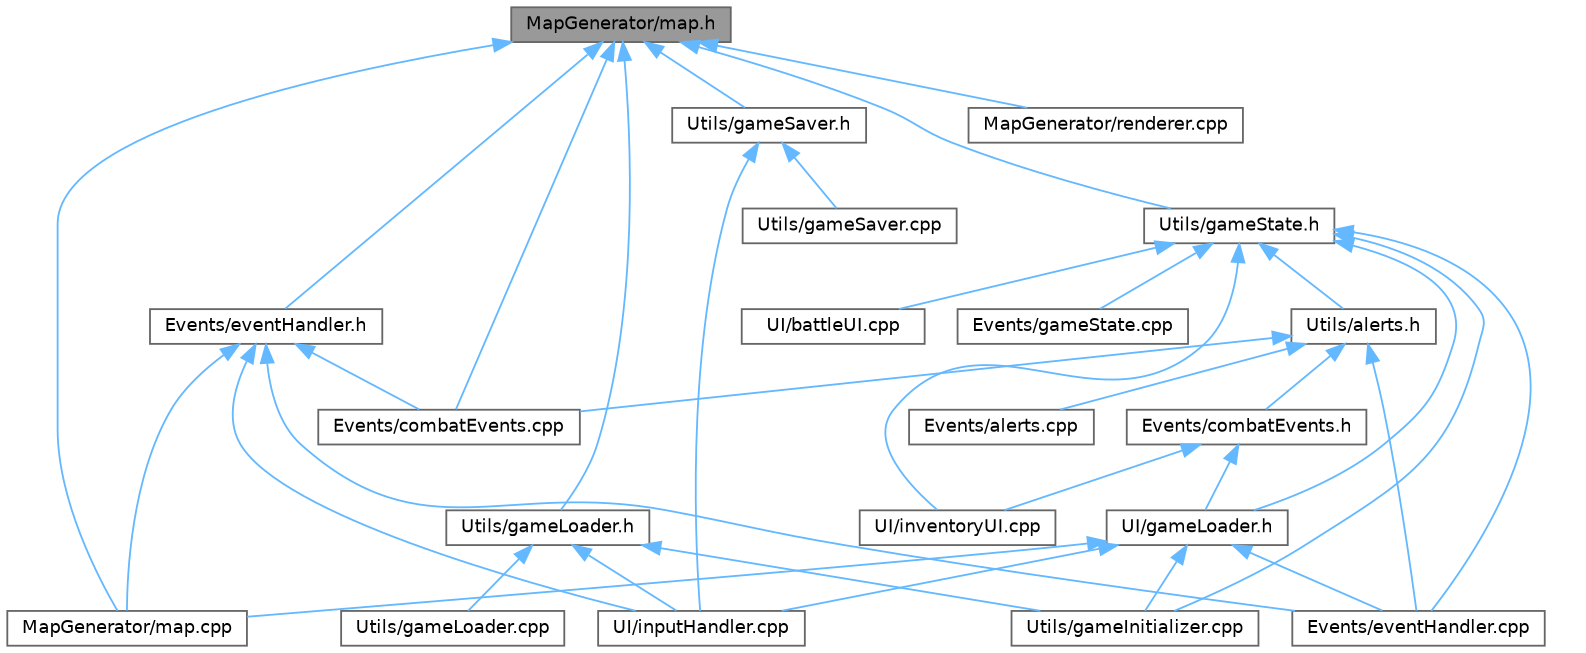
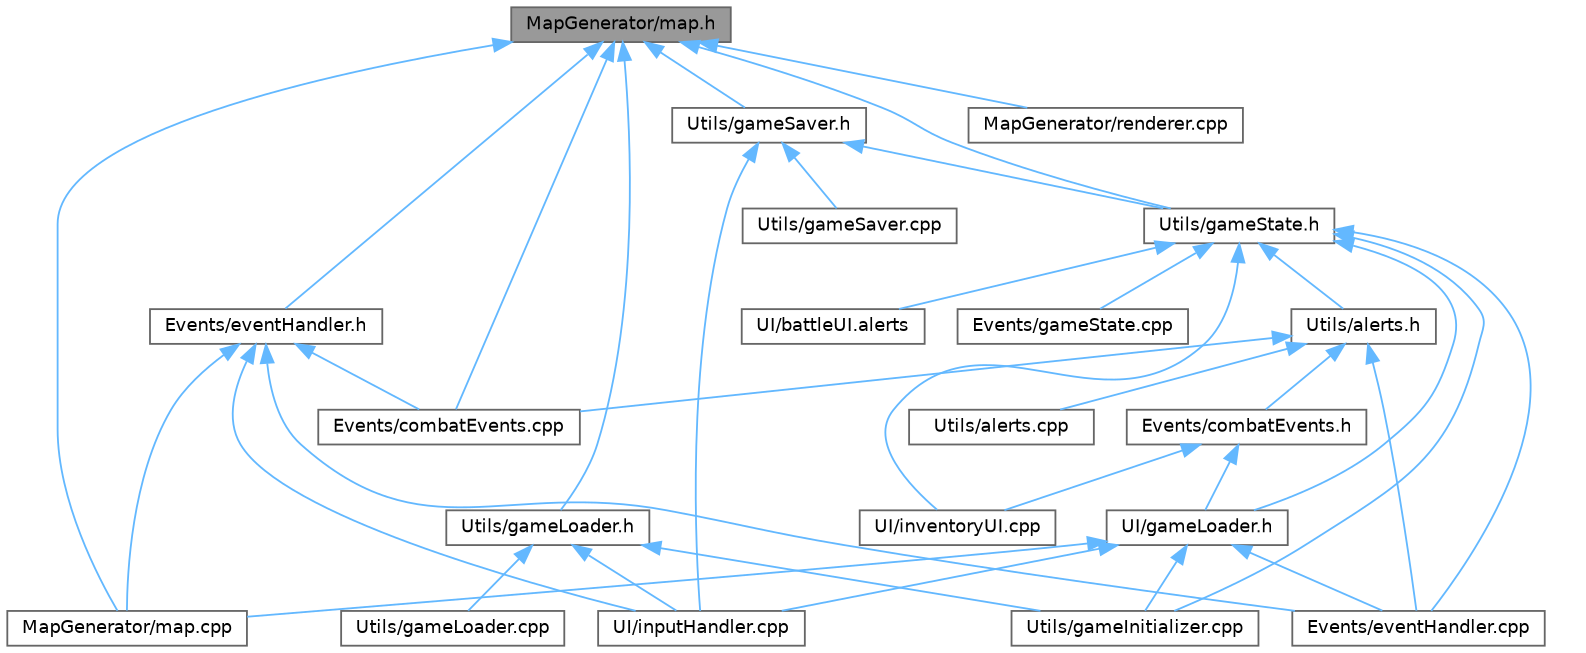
none -> (1013, 177)
(833, 327) -> (833, 327)
(1001, 427) -> (1001, 427)
